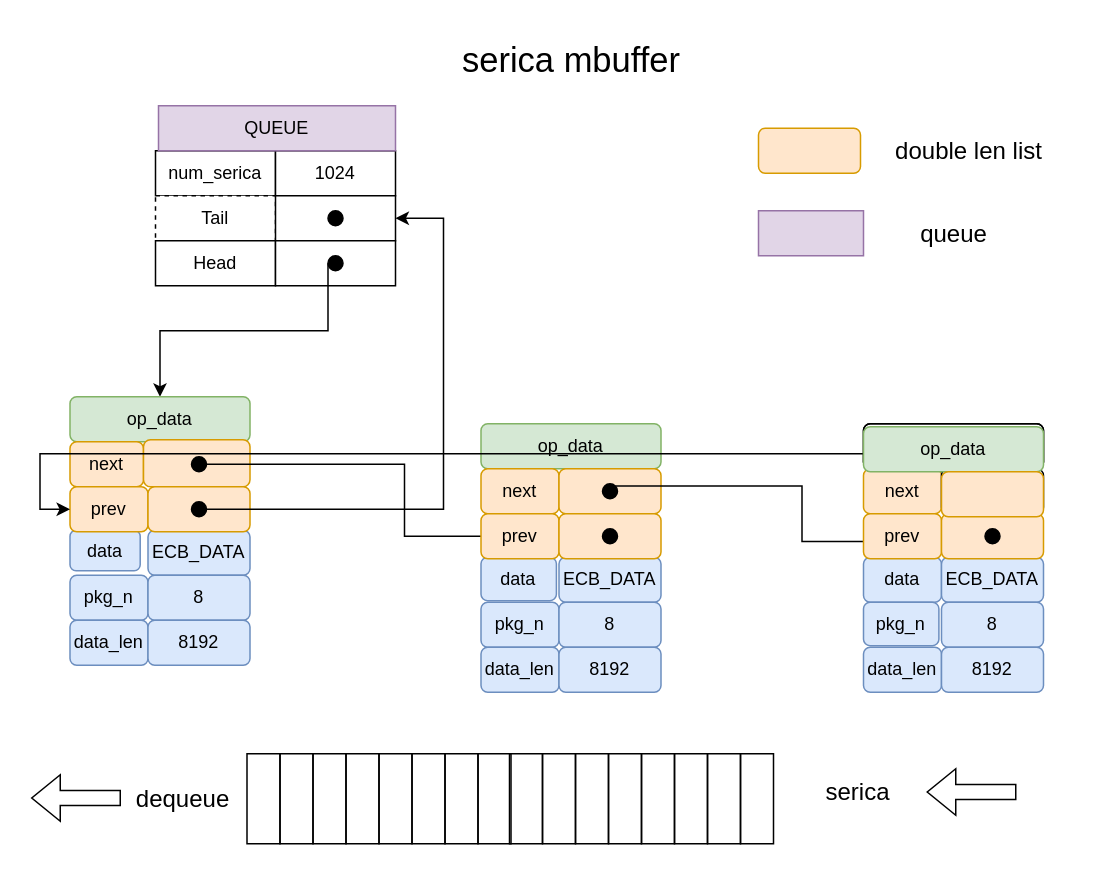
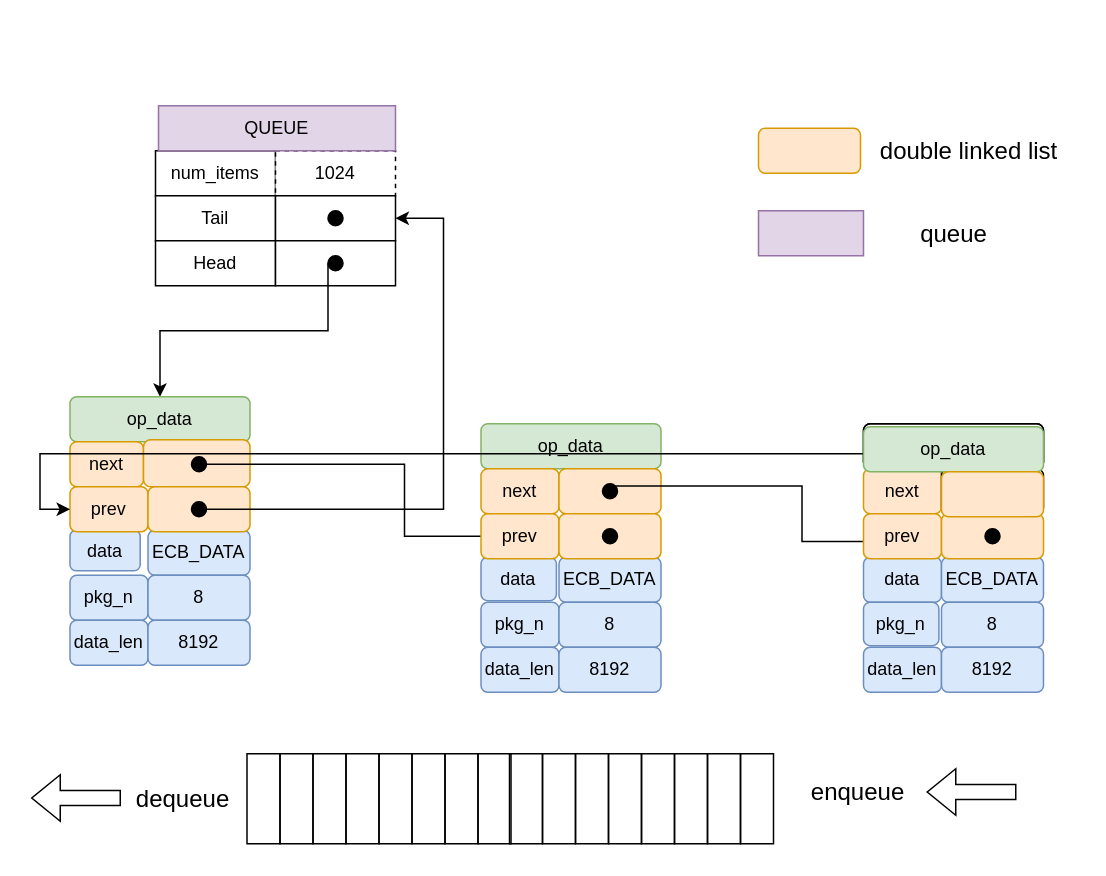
(571, 61) -> none
(969, 151) -> (969, 151)
(215, 173) -> (215, 173)
(335, 173) -> (335, 173)
(215, 218) -> (215, 218)
(858, 791) -> (858, 791)
